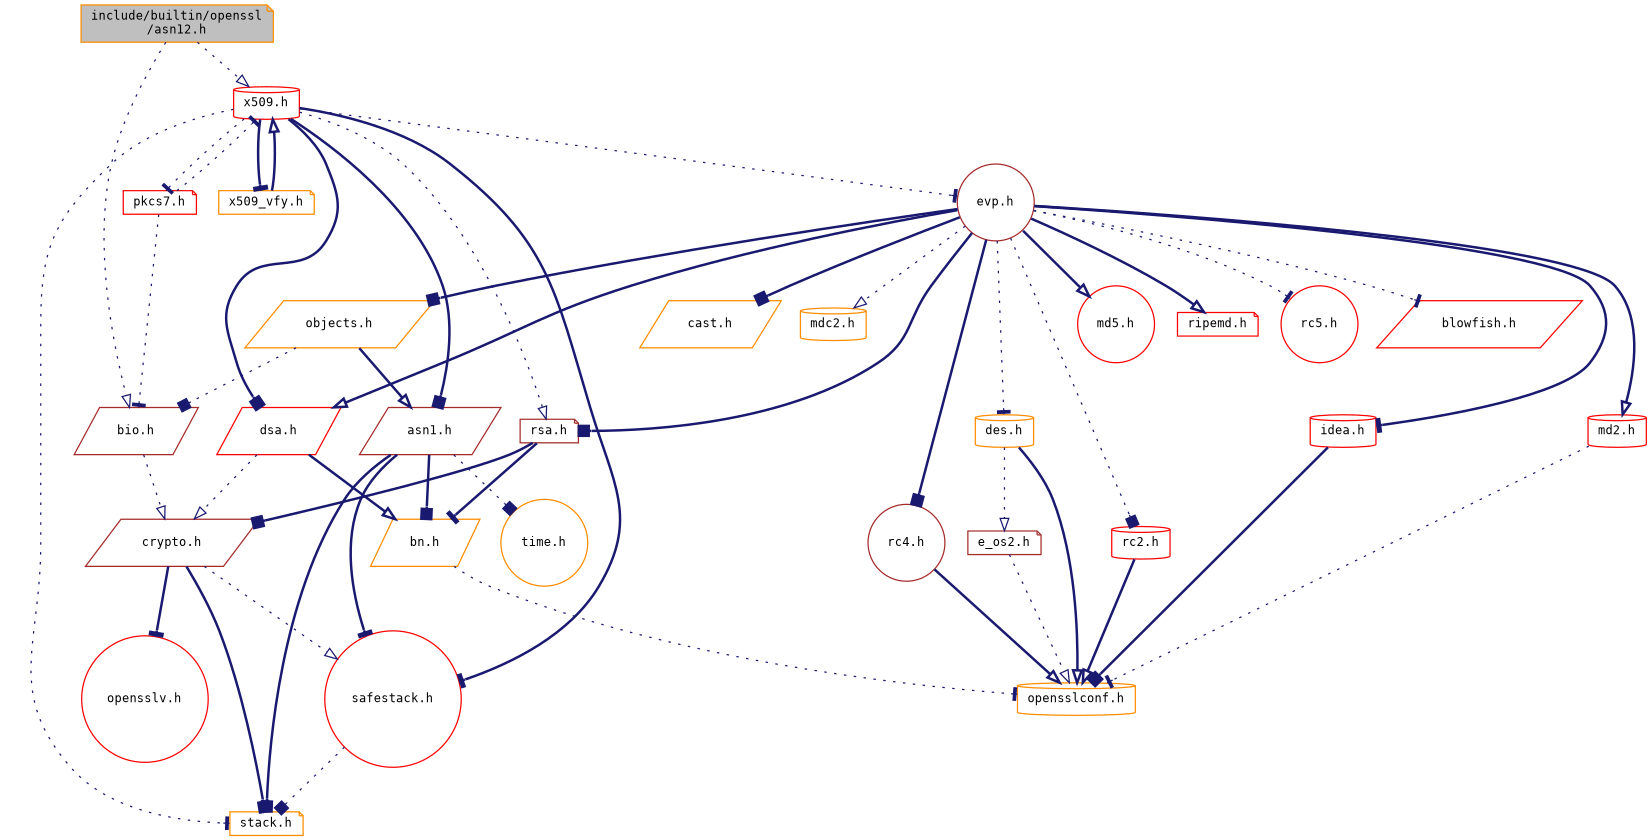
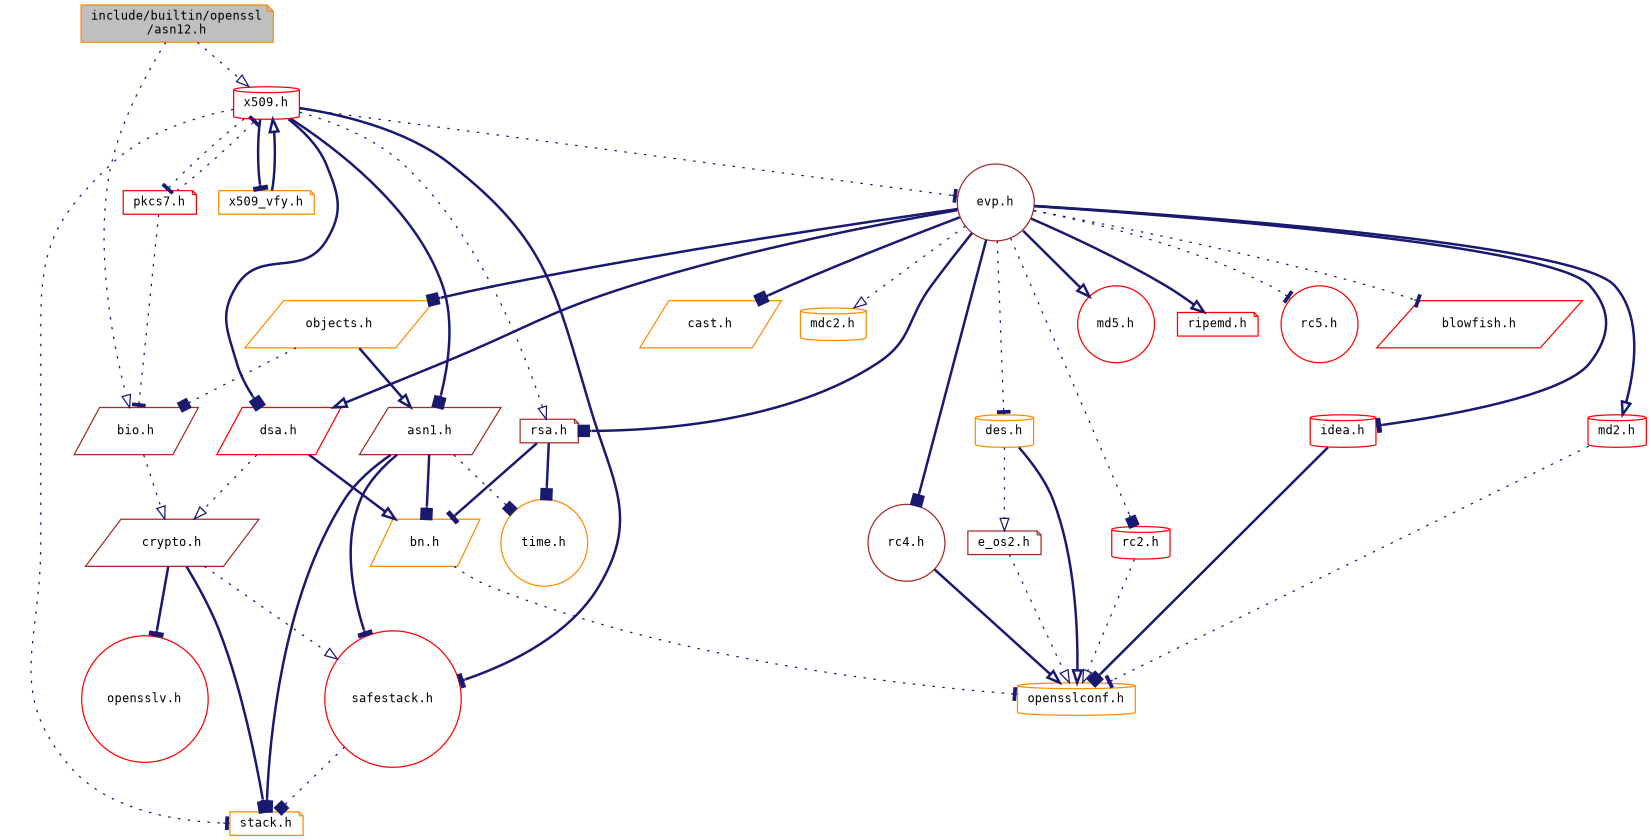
(401, 487) -> (548, 465)
(1111, 615) -> (1111, 615)
